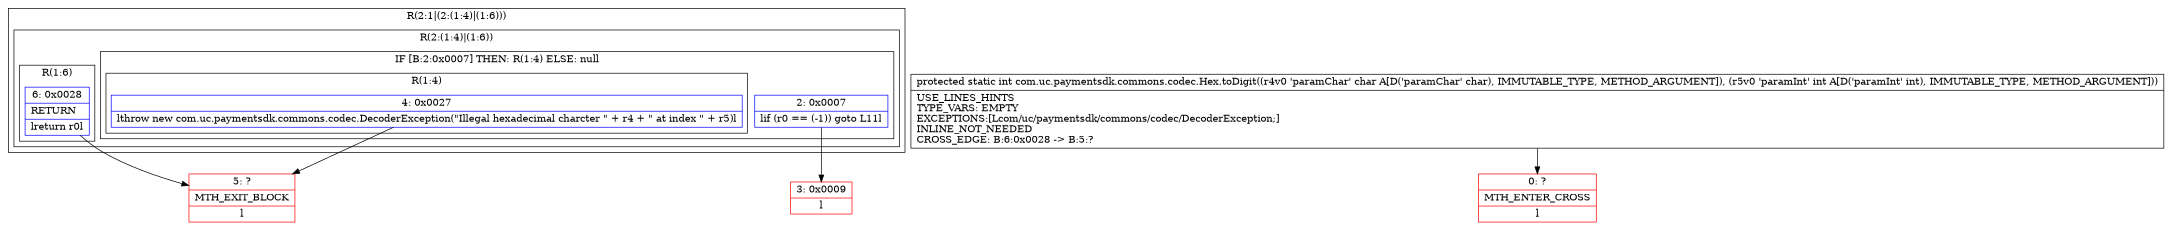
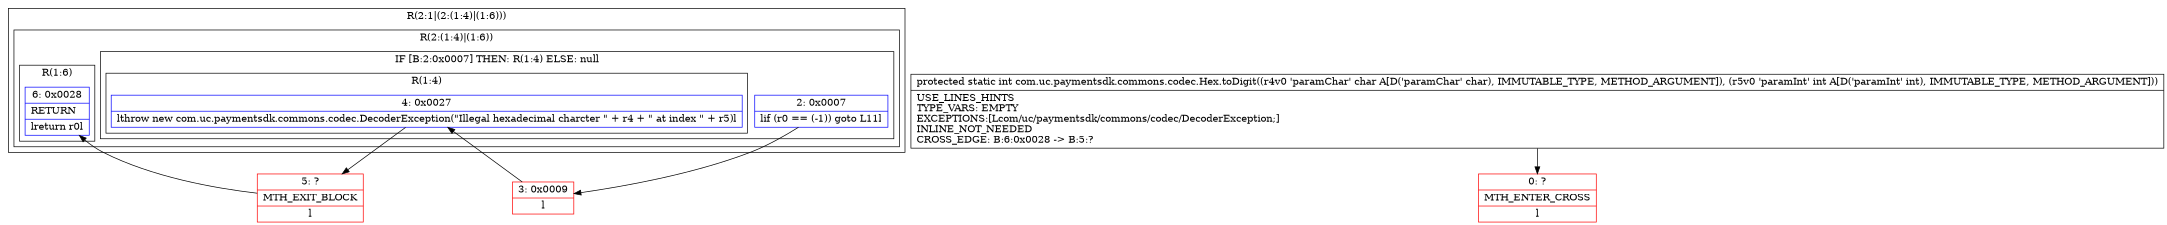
none -> (488, 157)
(128, 165) -> (168, 176)
